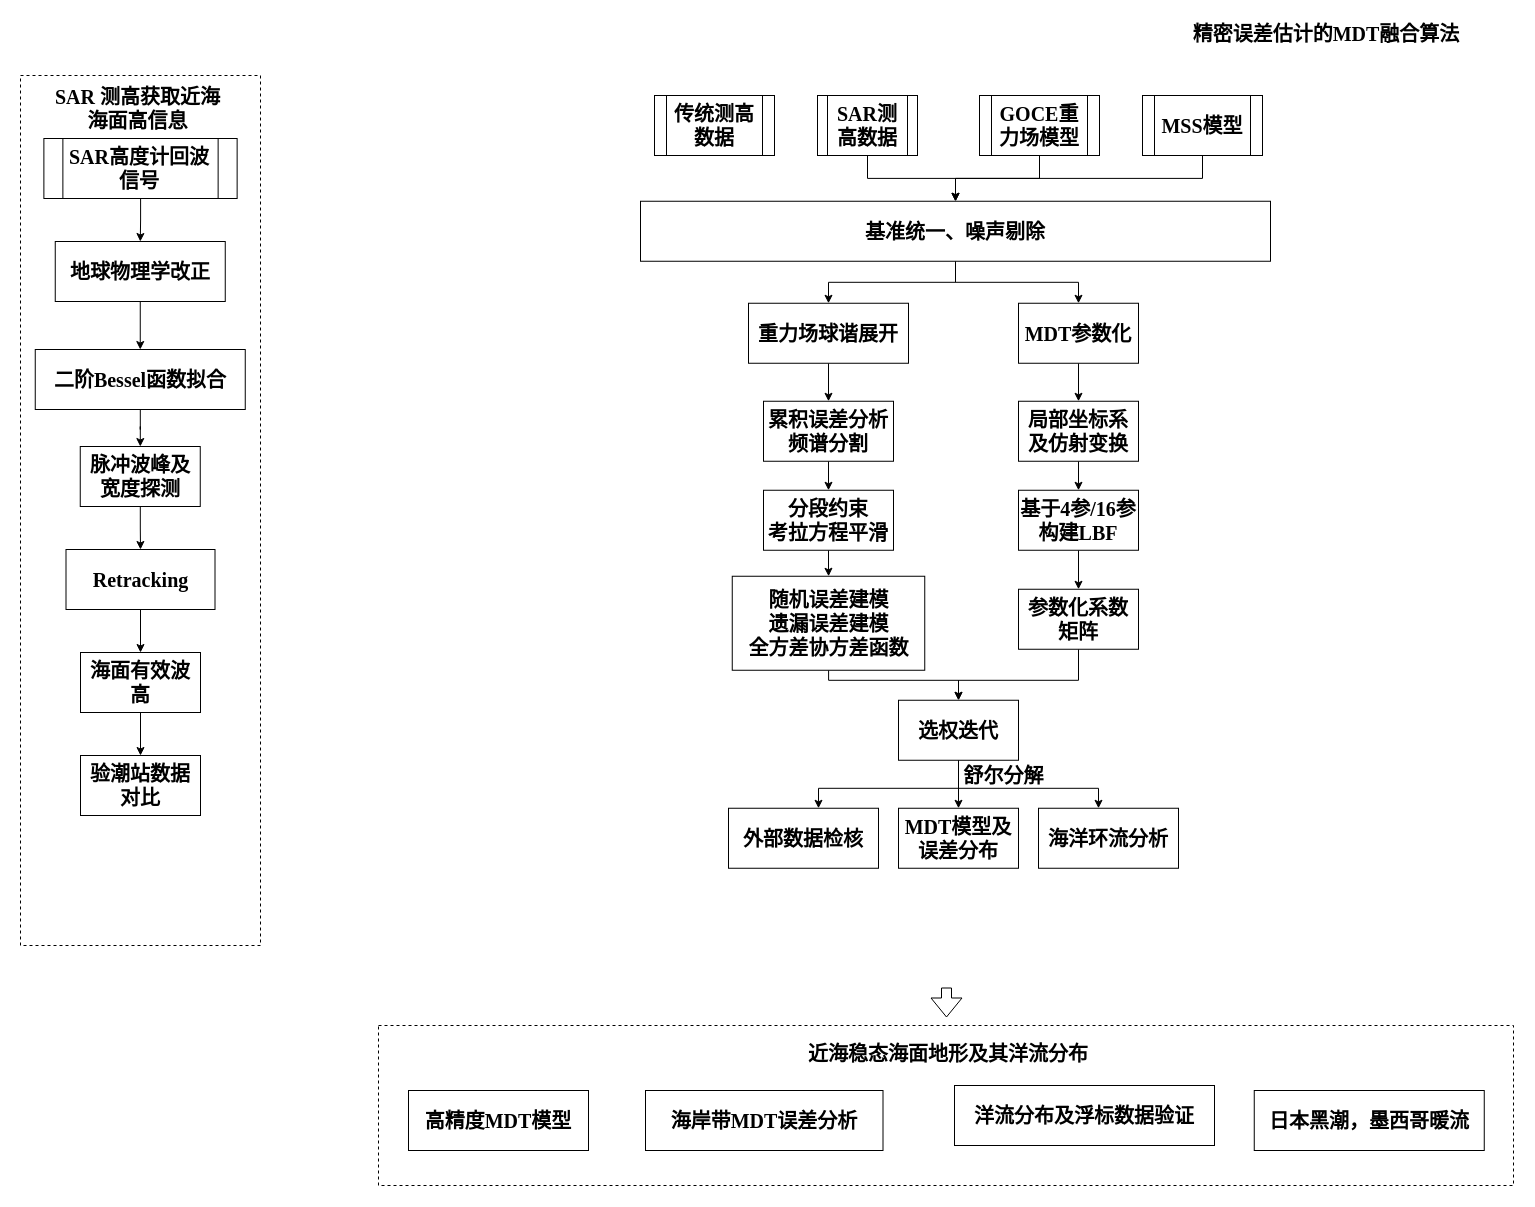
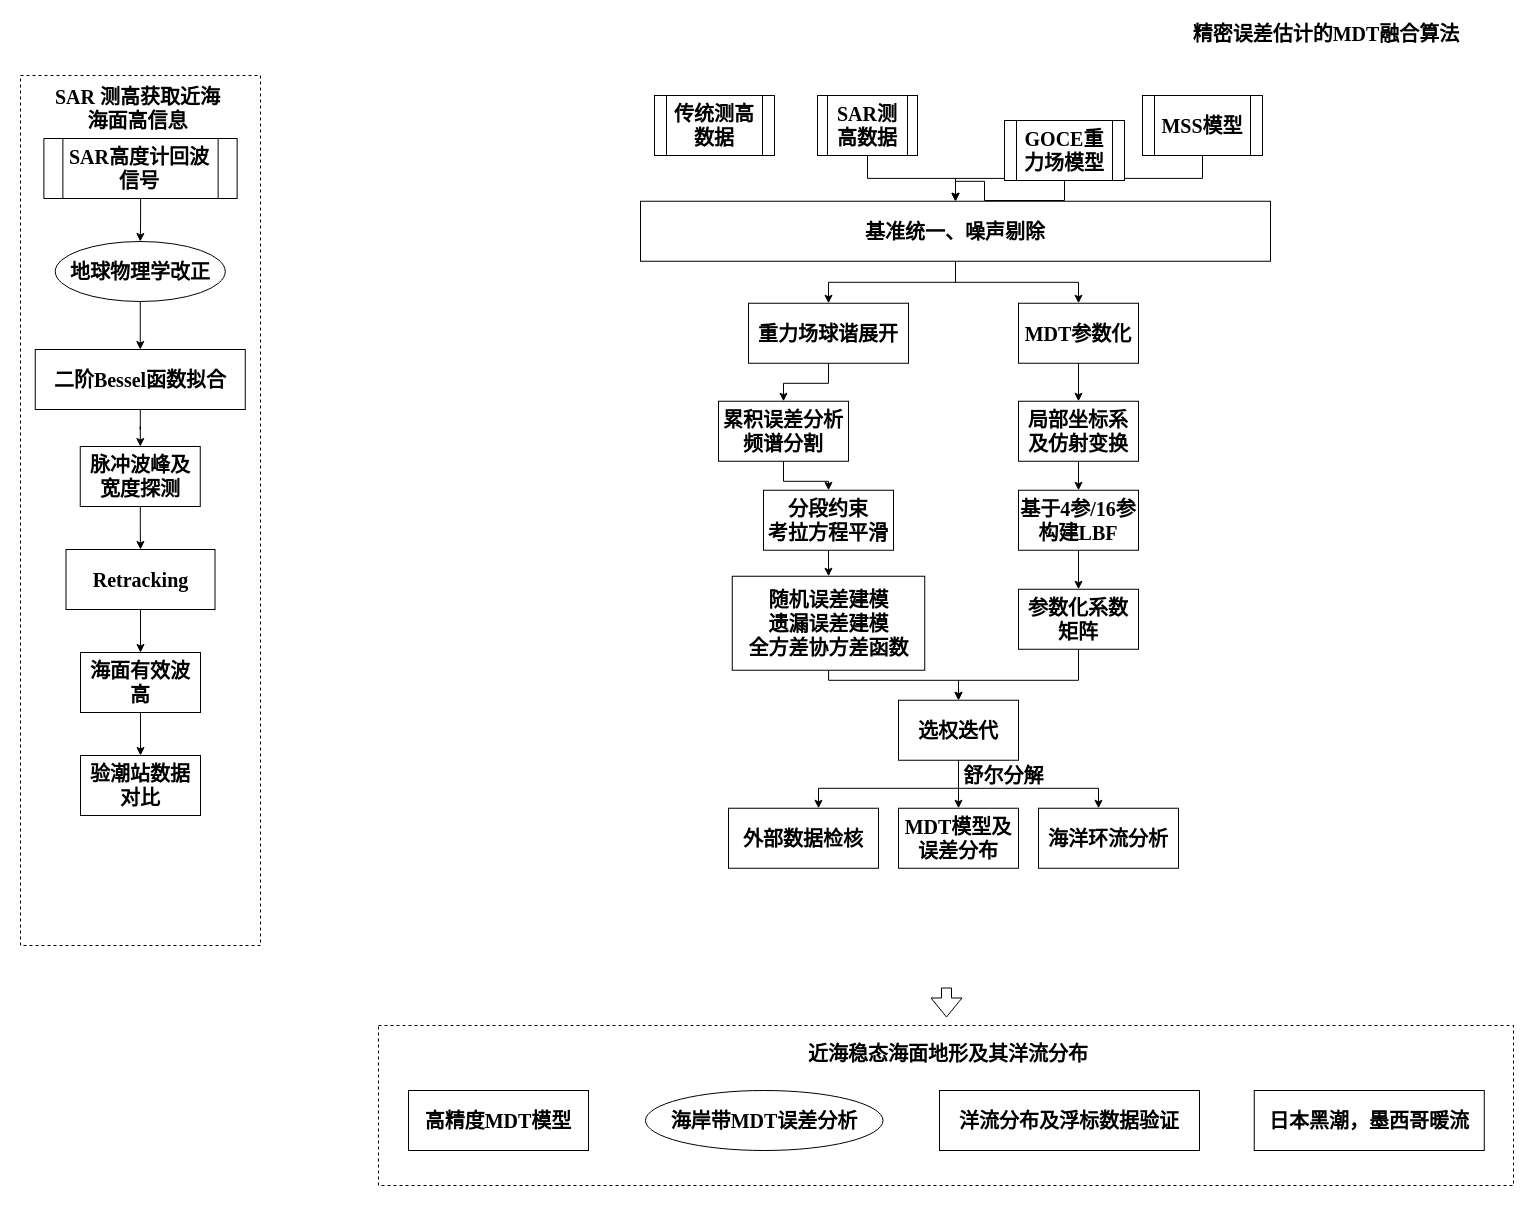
(1040, 126) -> (1065, 151)
(140, 272) -> (140, 272)
(829, 431) -> (784, 431)
(1085, 1116) -> (1070, 1121)
(764, 1121) -> (764, 1121)
